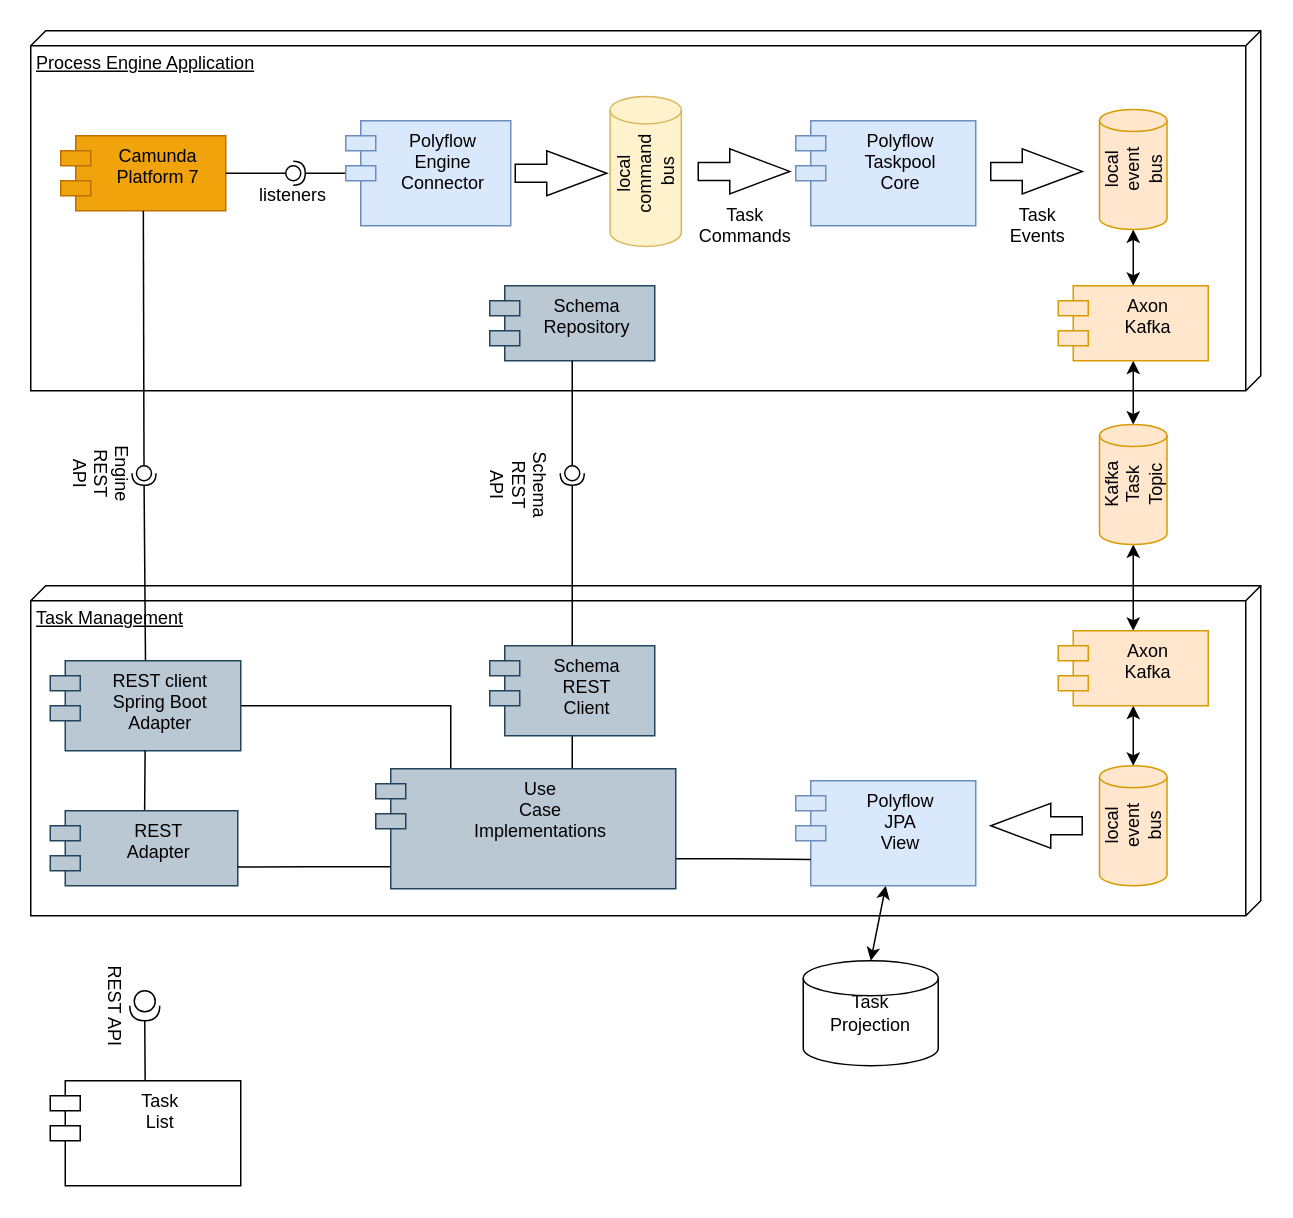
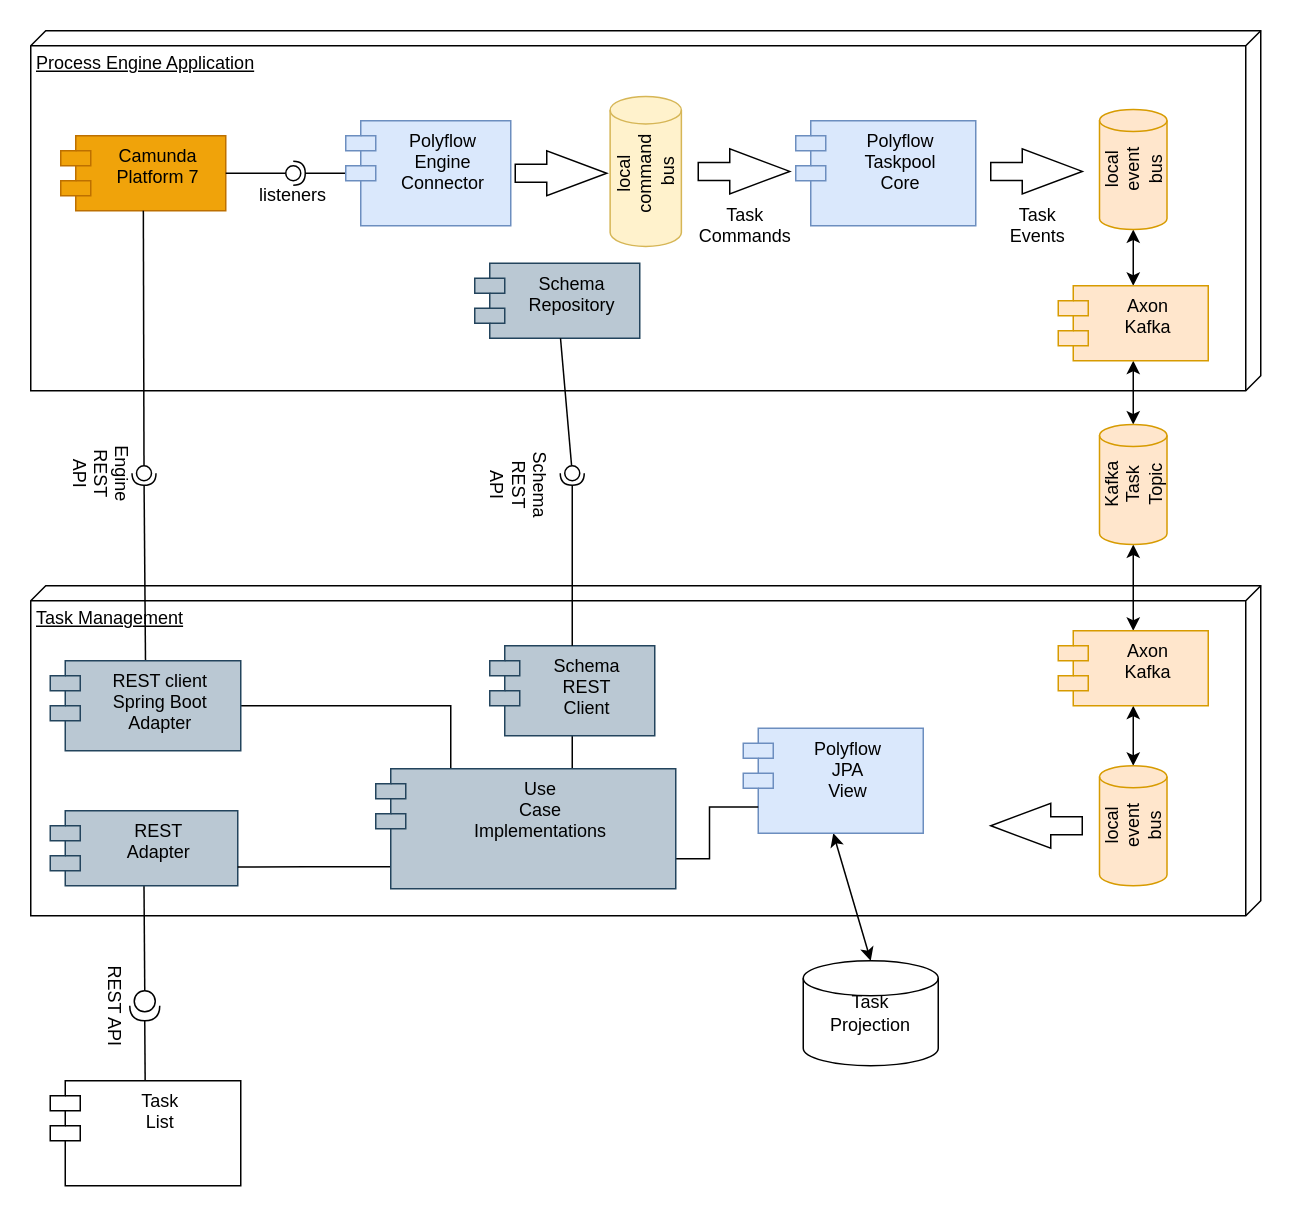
(572, 323) -> (557, 301)
(145, 781) -> (144, 937)
(886, 833) -> (833, 781)
